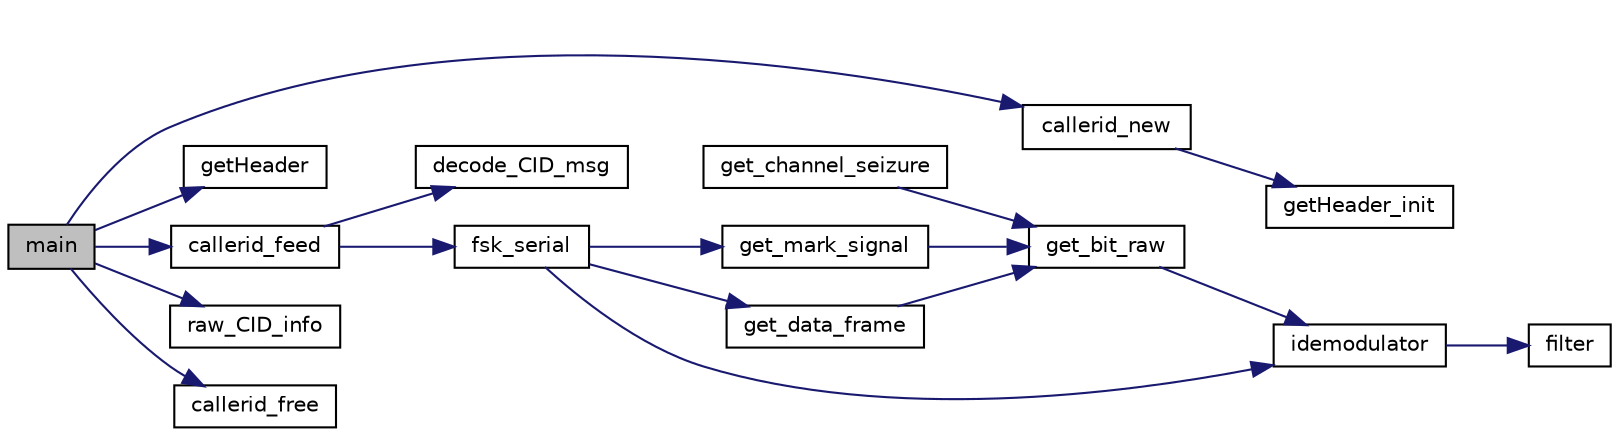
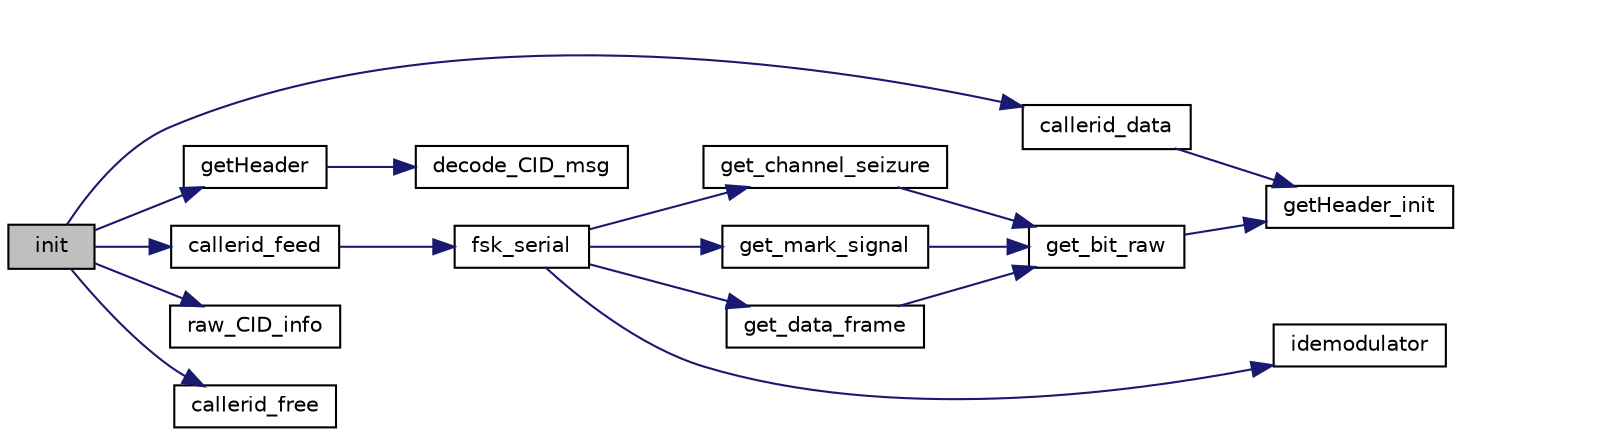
(1107, 127) -> (1107, 127)
(378, 210) -> (360, 167)
none -> (659, 211)
(51, 247) -> (51, 247)
(1223, 292) -> (1215, 230)
(1570, 345) -> none
